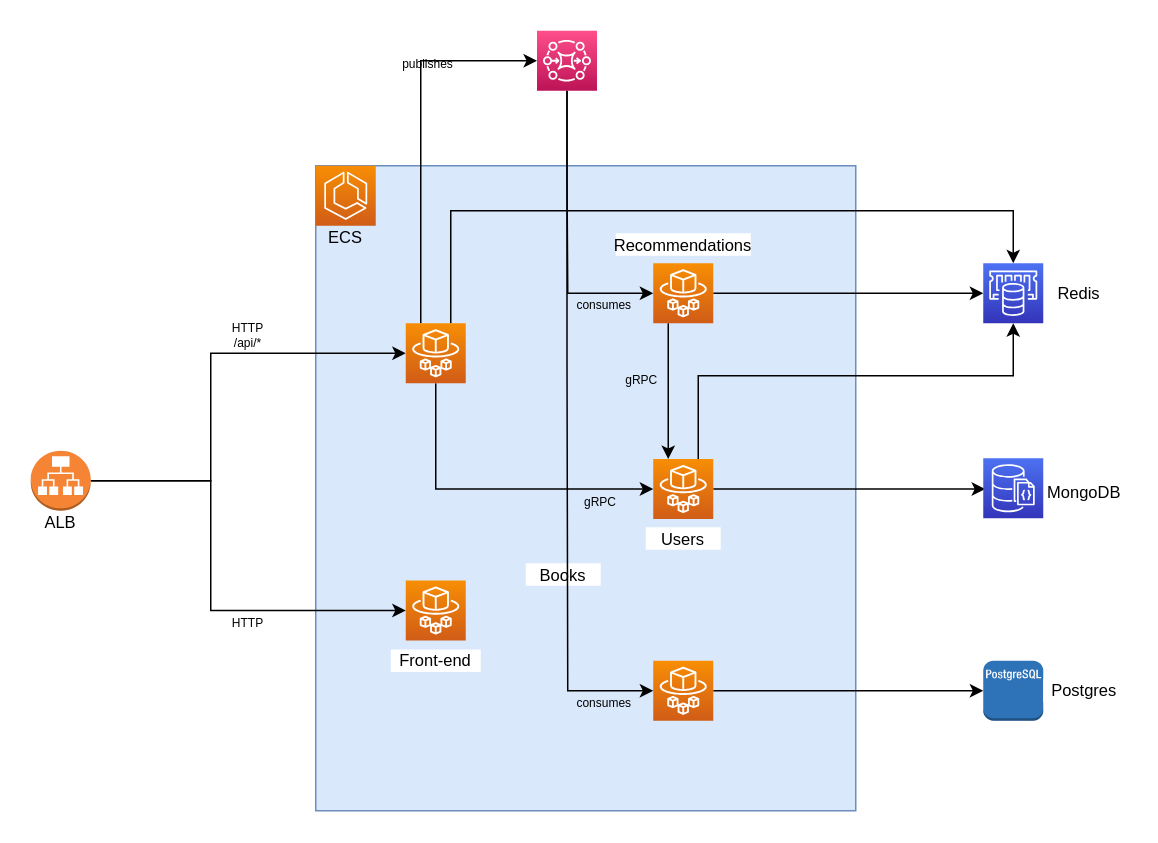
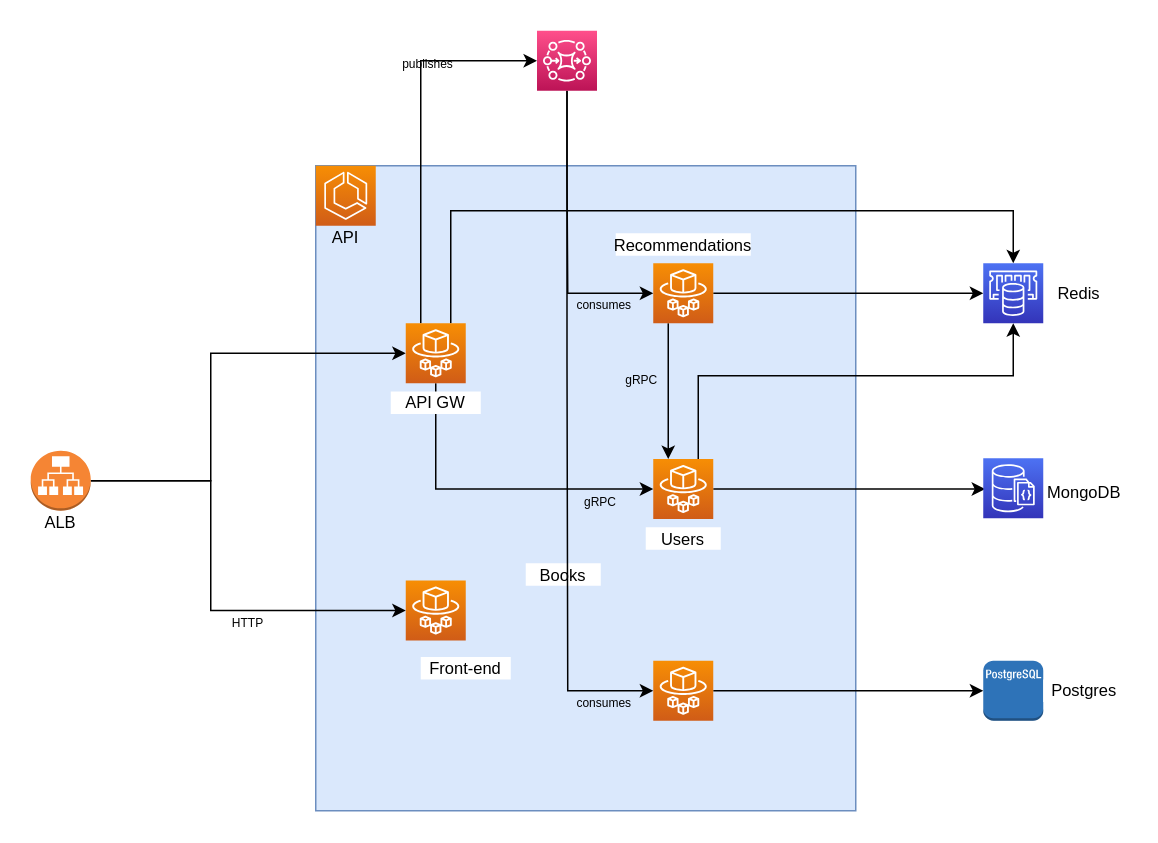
(346, 238) -> (346, 238)
(248, 335) -> none
none -> (436, 403)
(436, 661) -> (466, 668)
